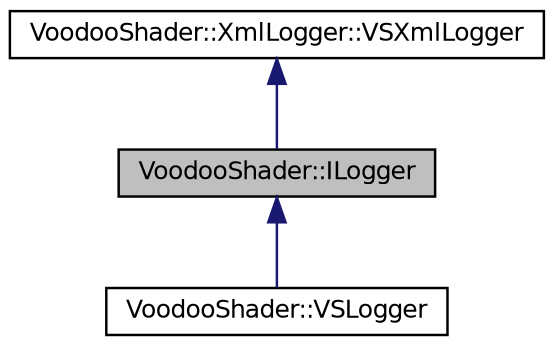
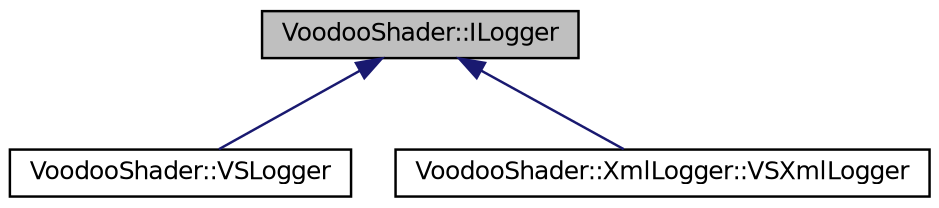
(277, 117) -> (552, 110)
